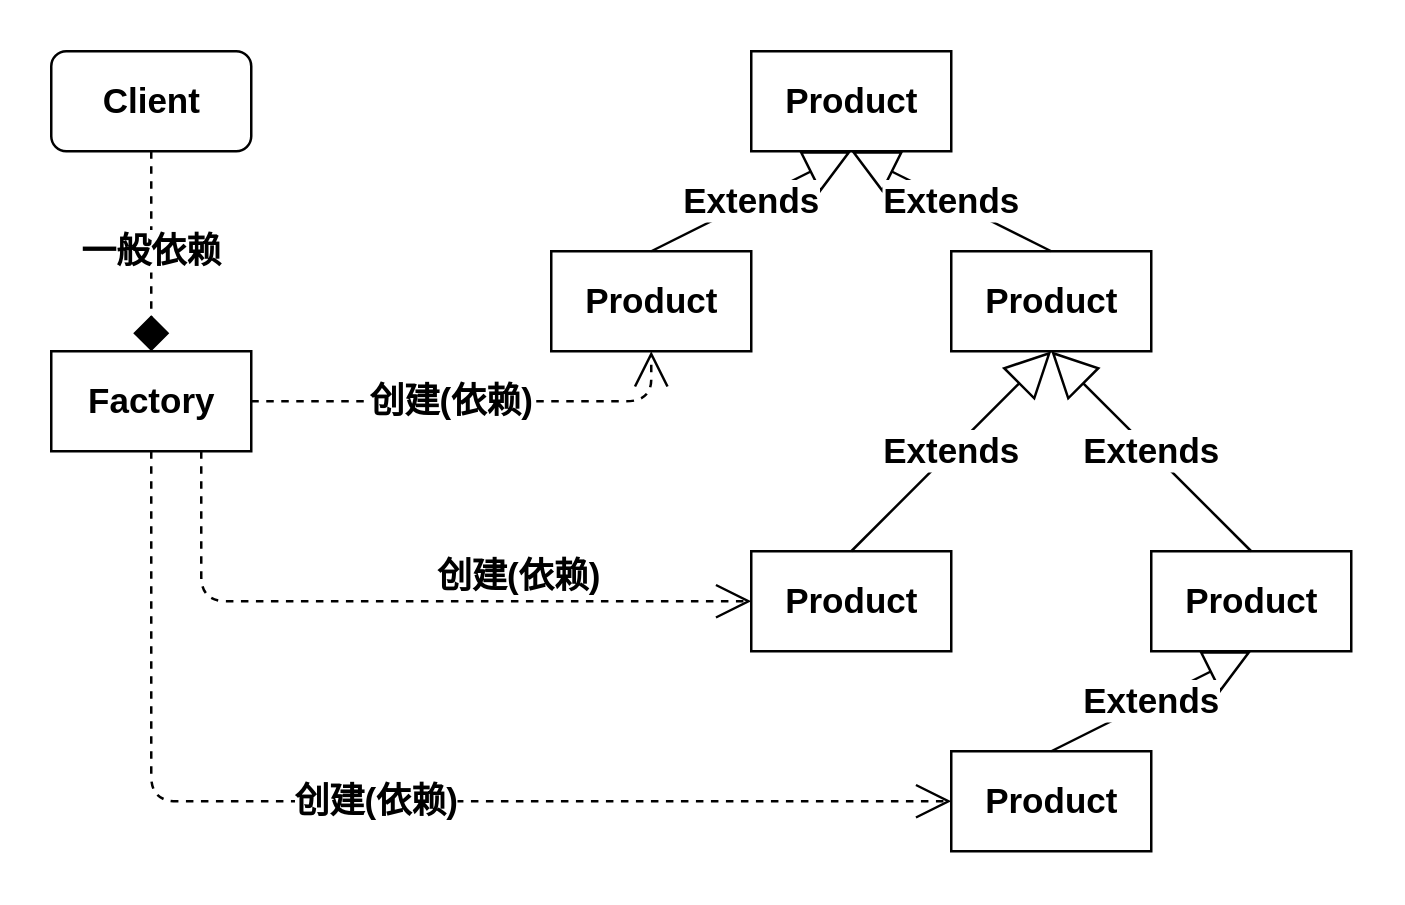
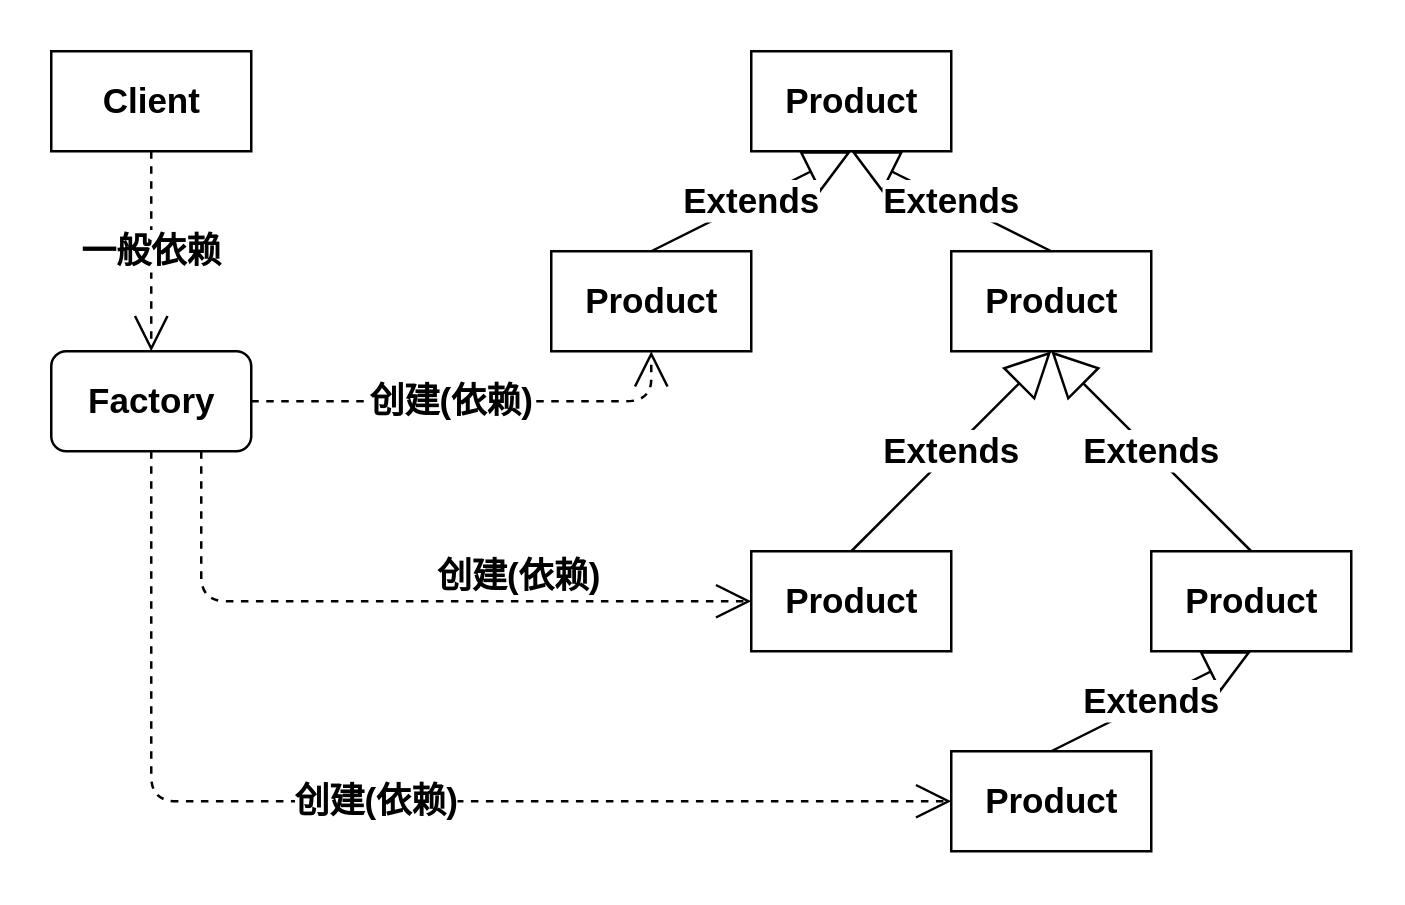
(151, 101) -> (151, 101)
(151, 316) -> (151, 330)
(151, 401) -> (151, 401)
